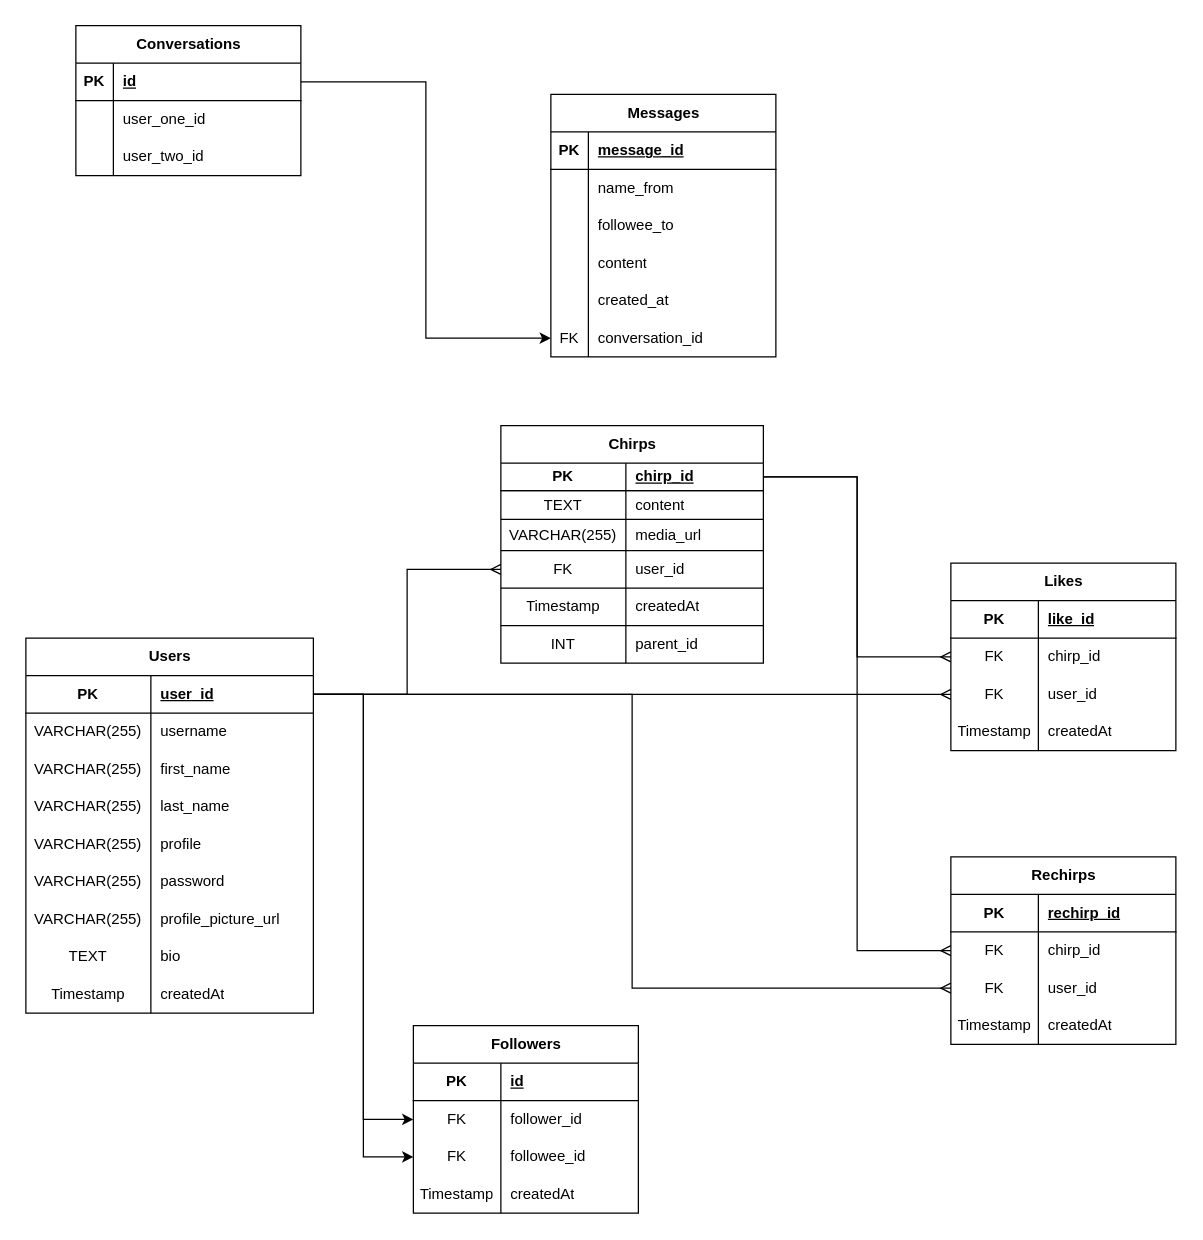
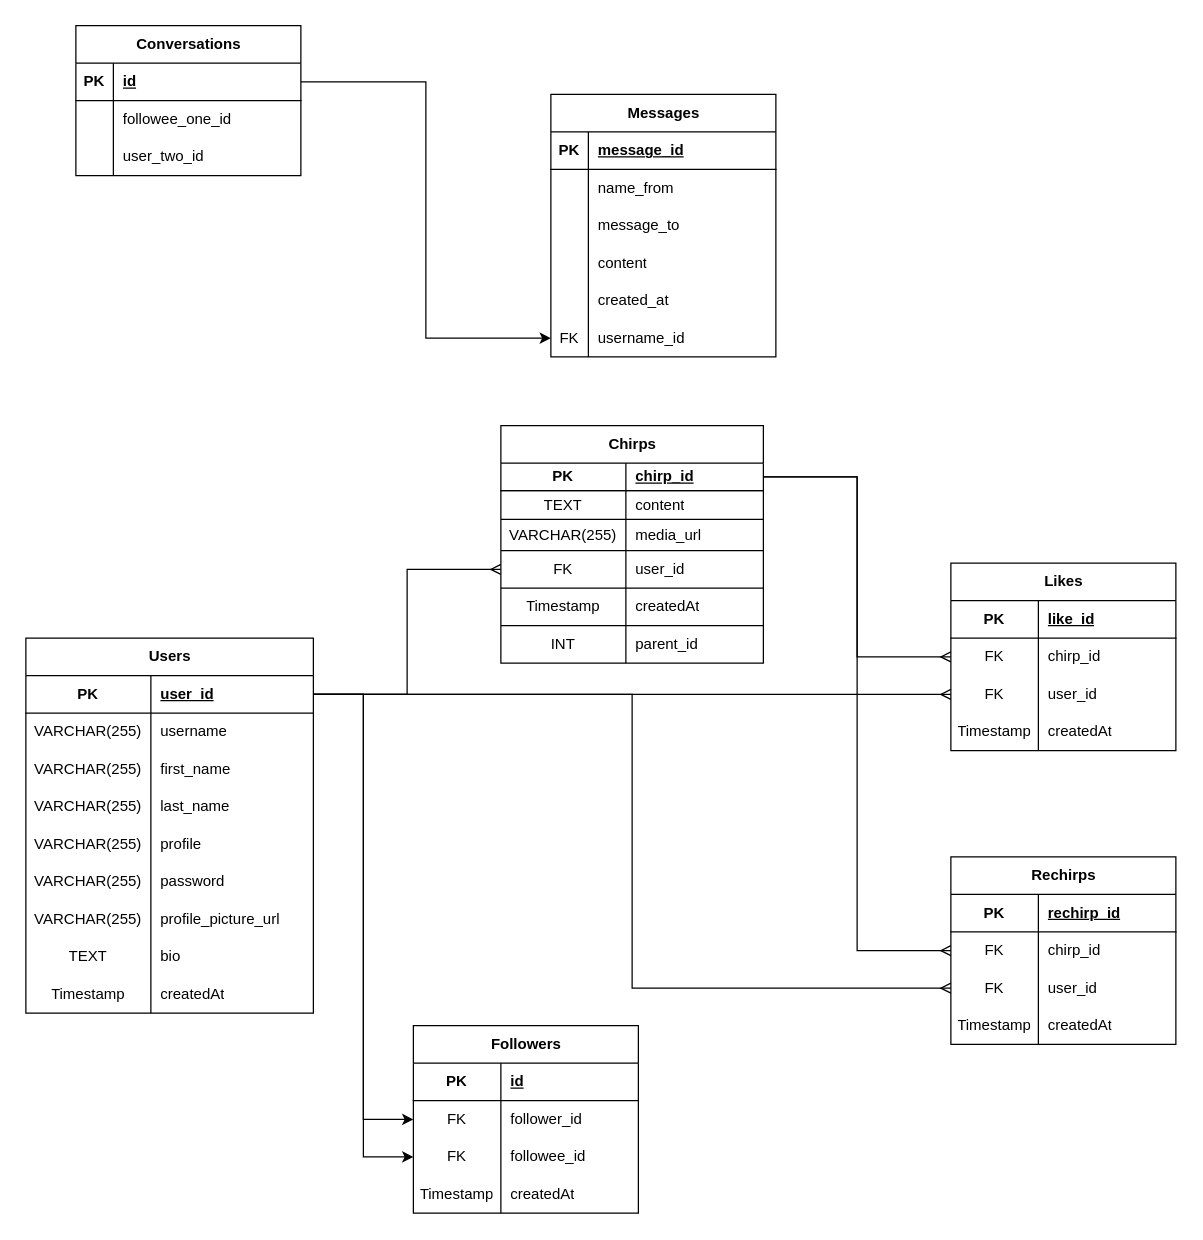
(167, 119) -> (180, 119)
(640, 226) -> (640, 226)
(657, 338) -> (642, 338)
